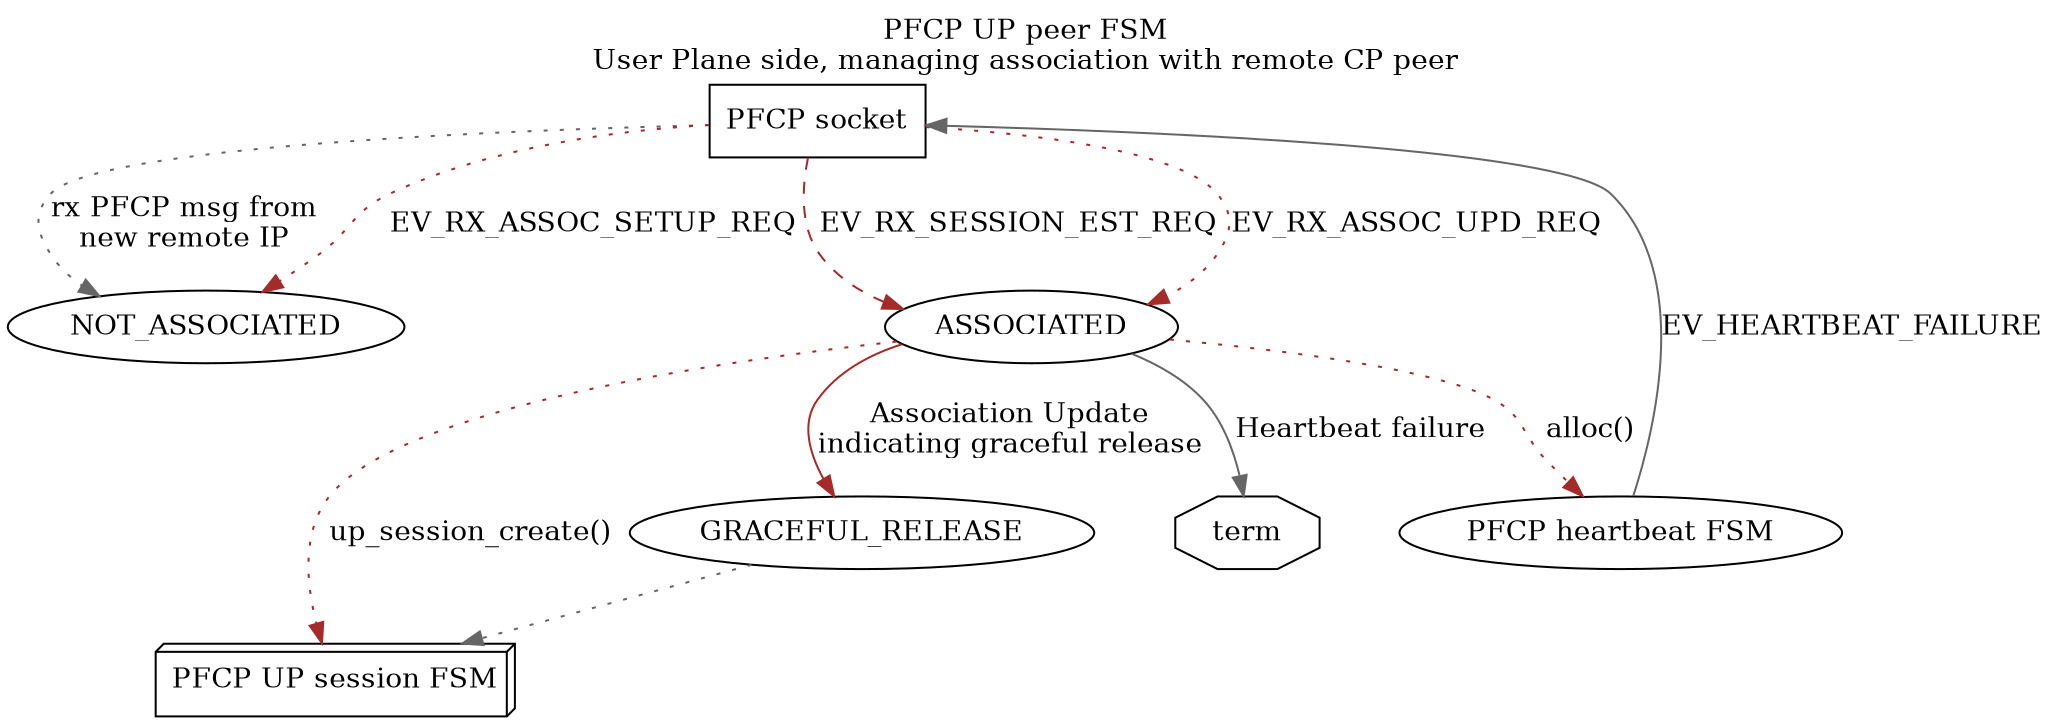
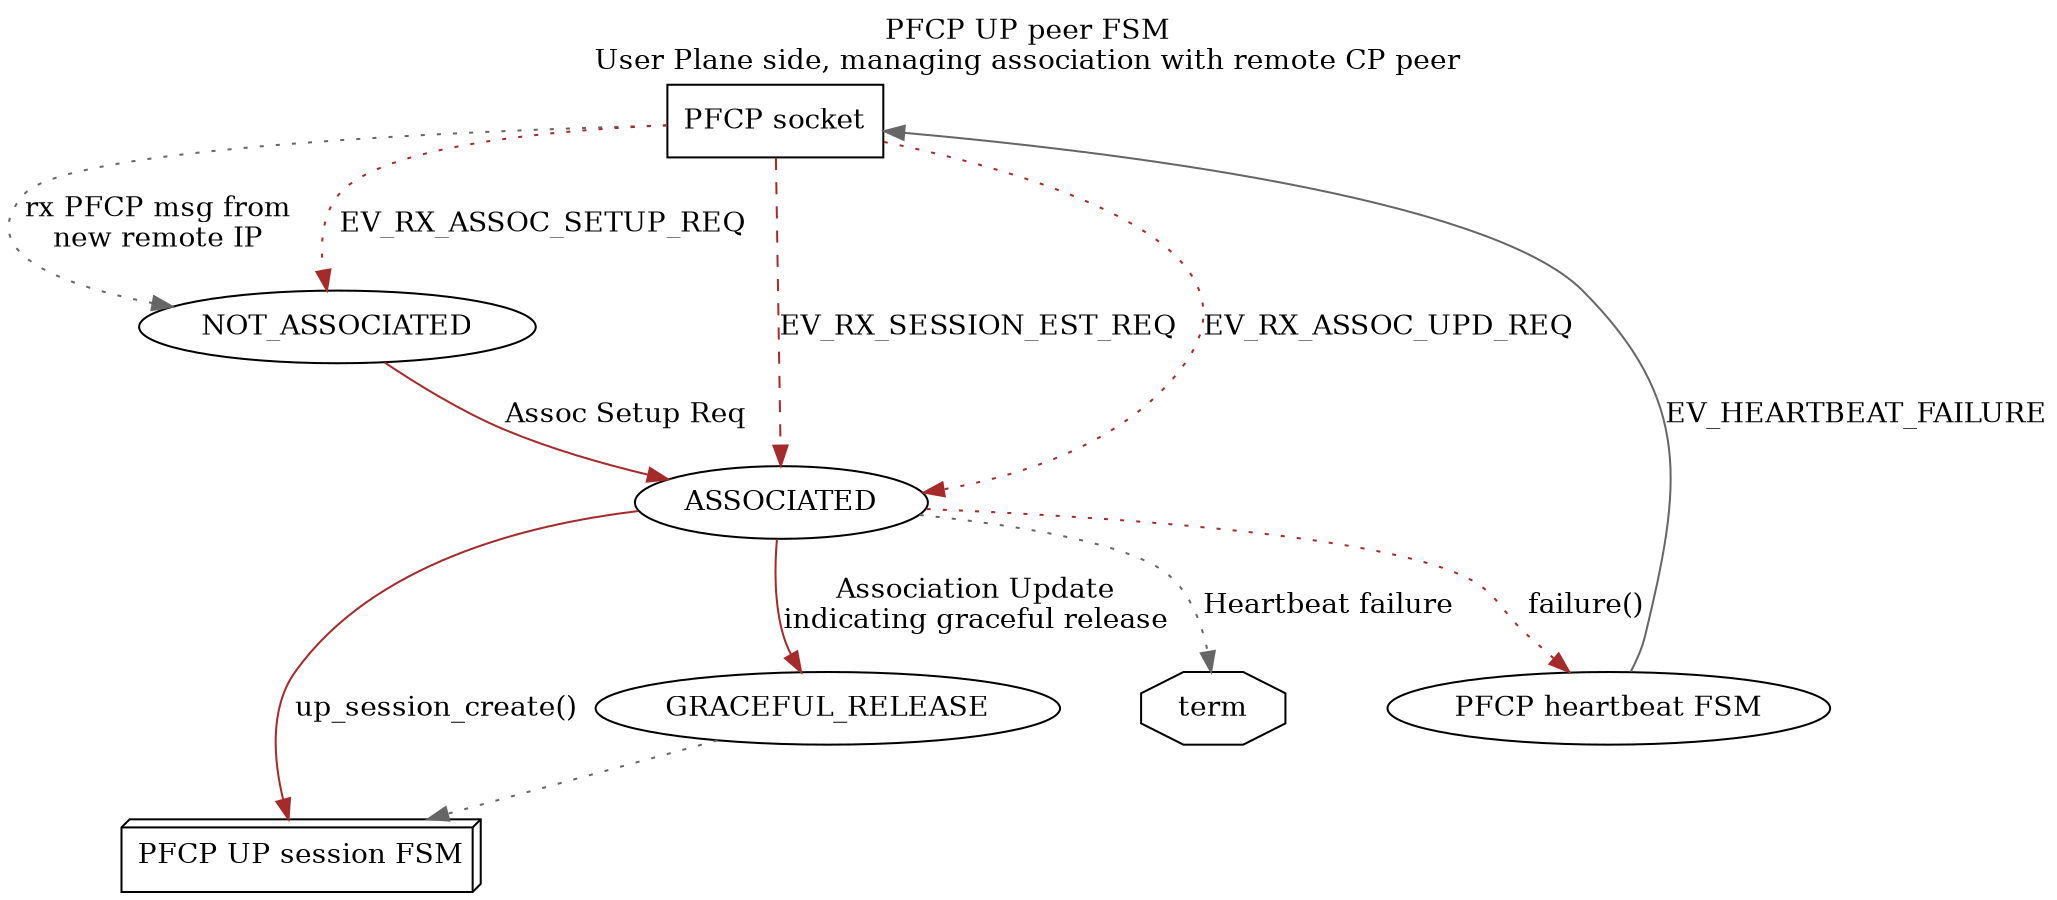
(1203, 400) -> (1090, 543)
(538, 402) -> (391, 587)
(1591, 430) -> (1587, 605)
none -> (510, 432)
